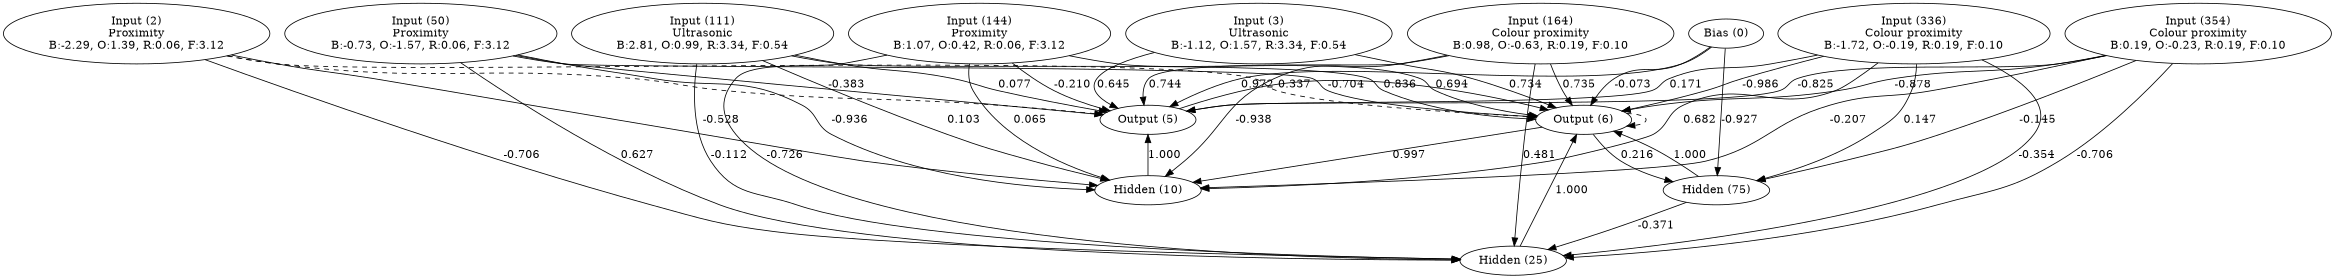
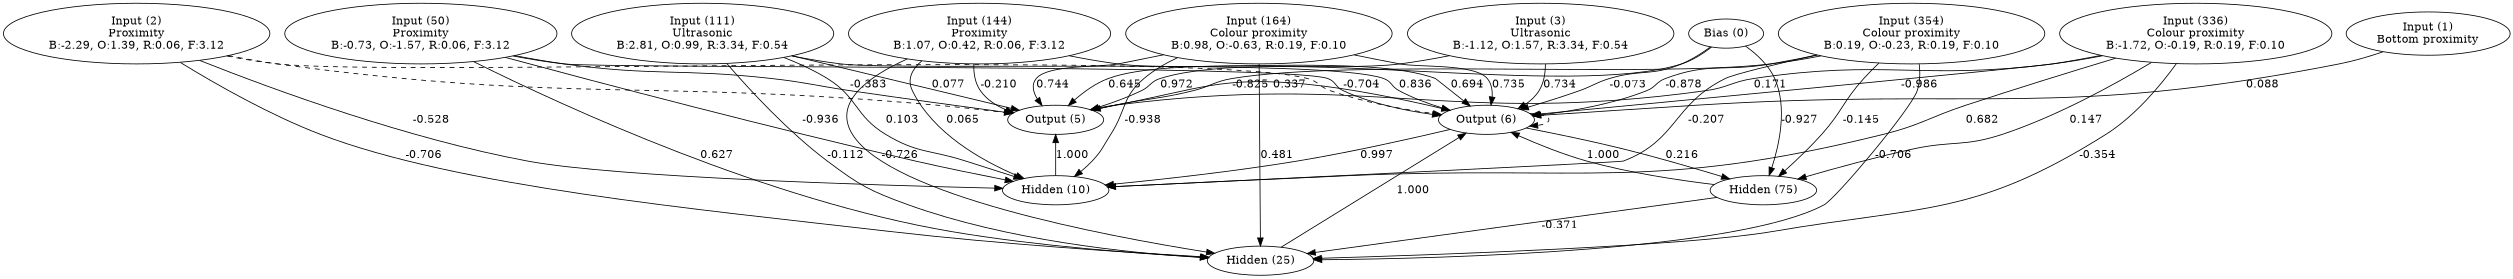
none -> (2428, 34)
